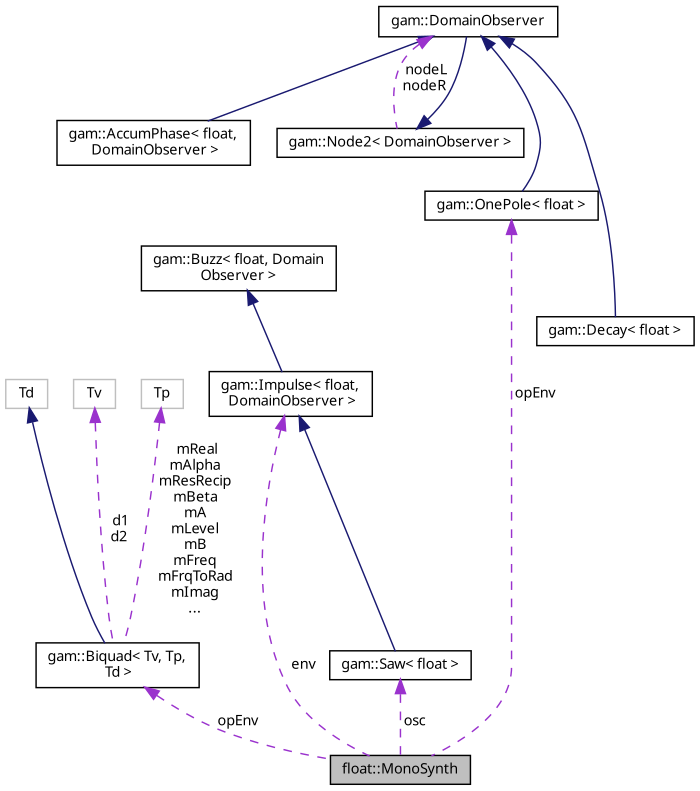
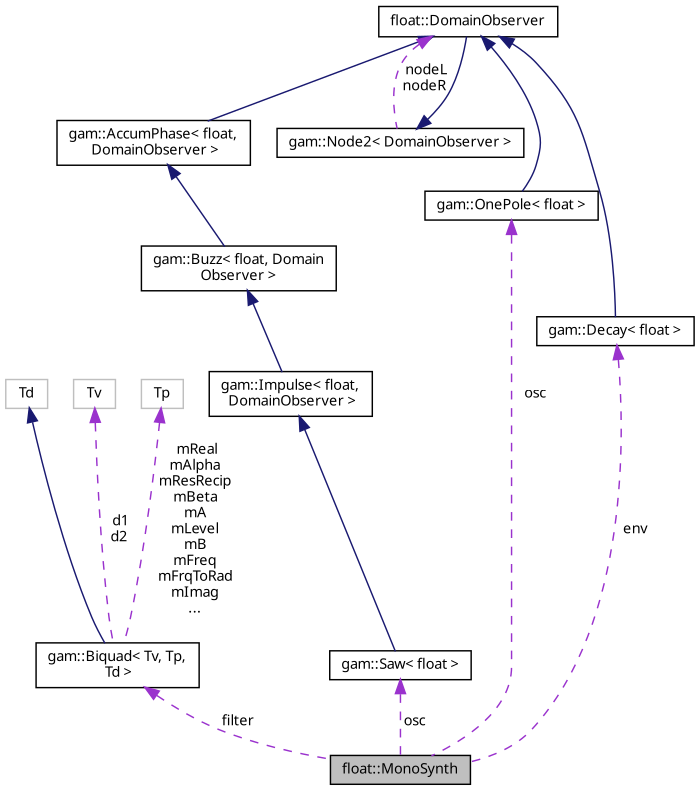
(468, 22) -> (468, 22)
none -> (200, 212)
(534, 394) -> (534, 394)
(266, 614) -> (603, 588)
(237, 722) -> (237, 722)
